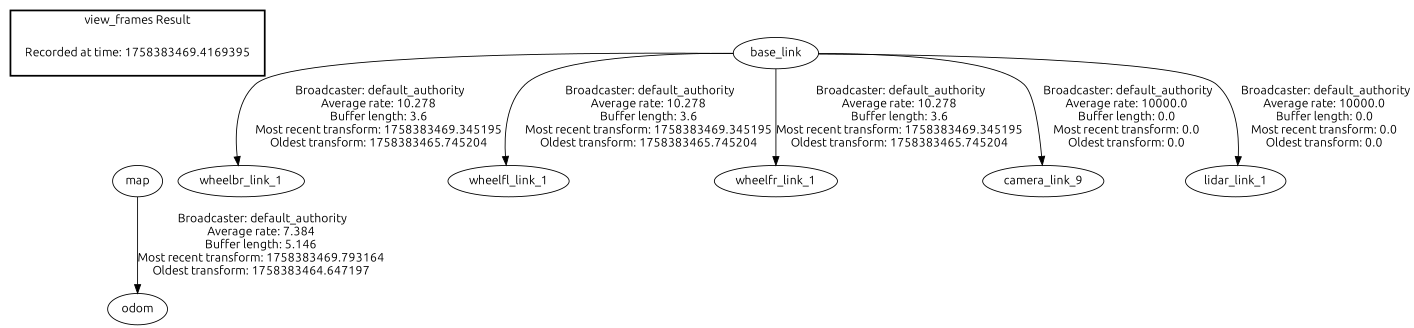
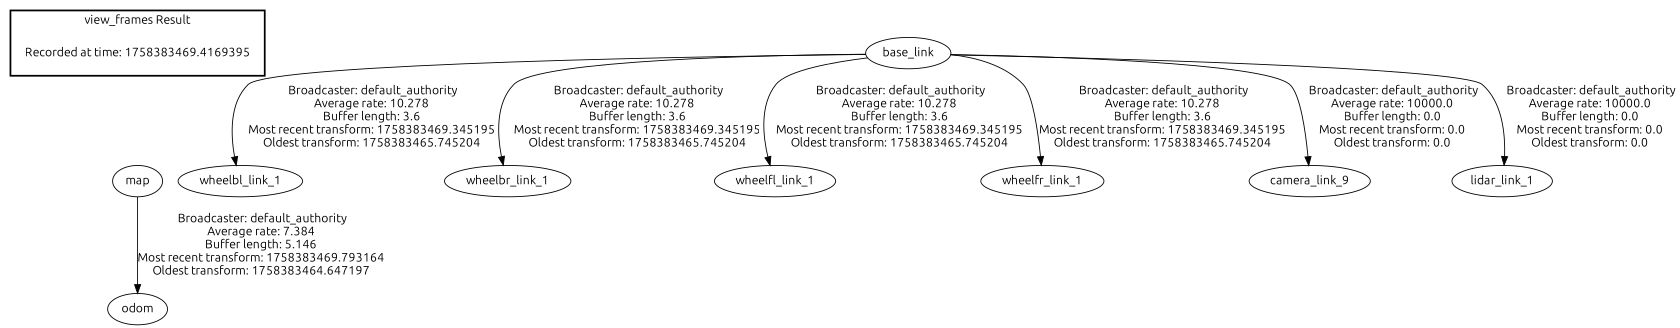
none -> (240, 181)
